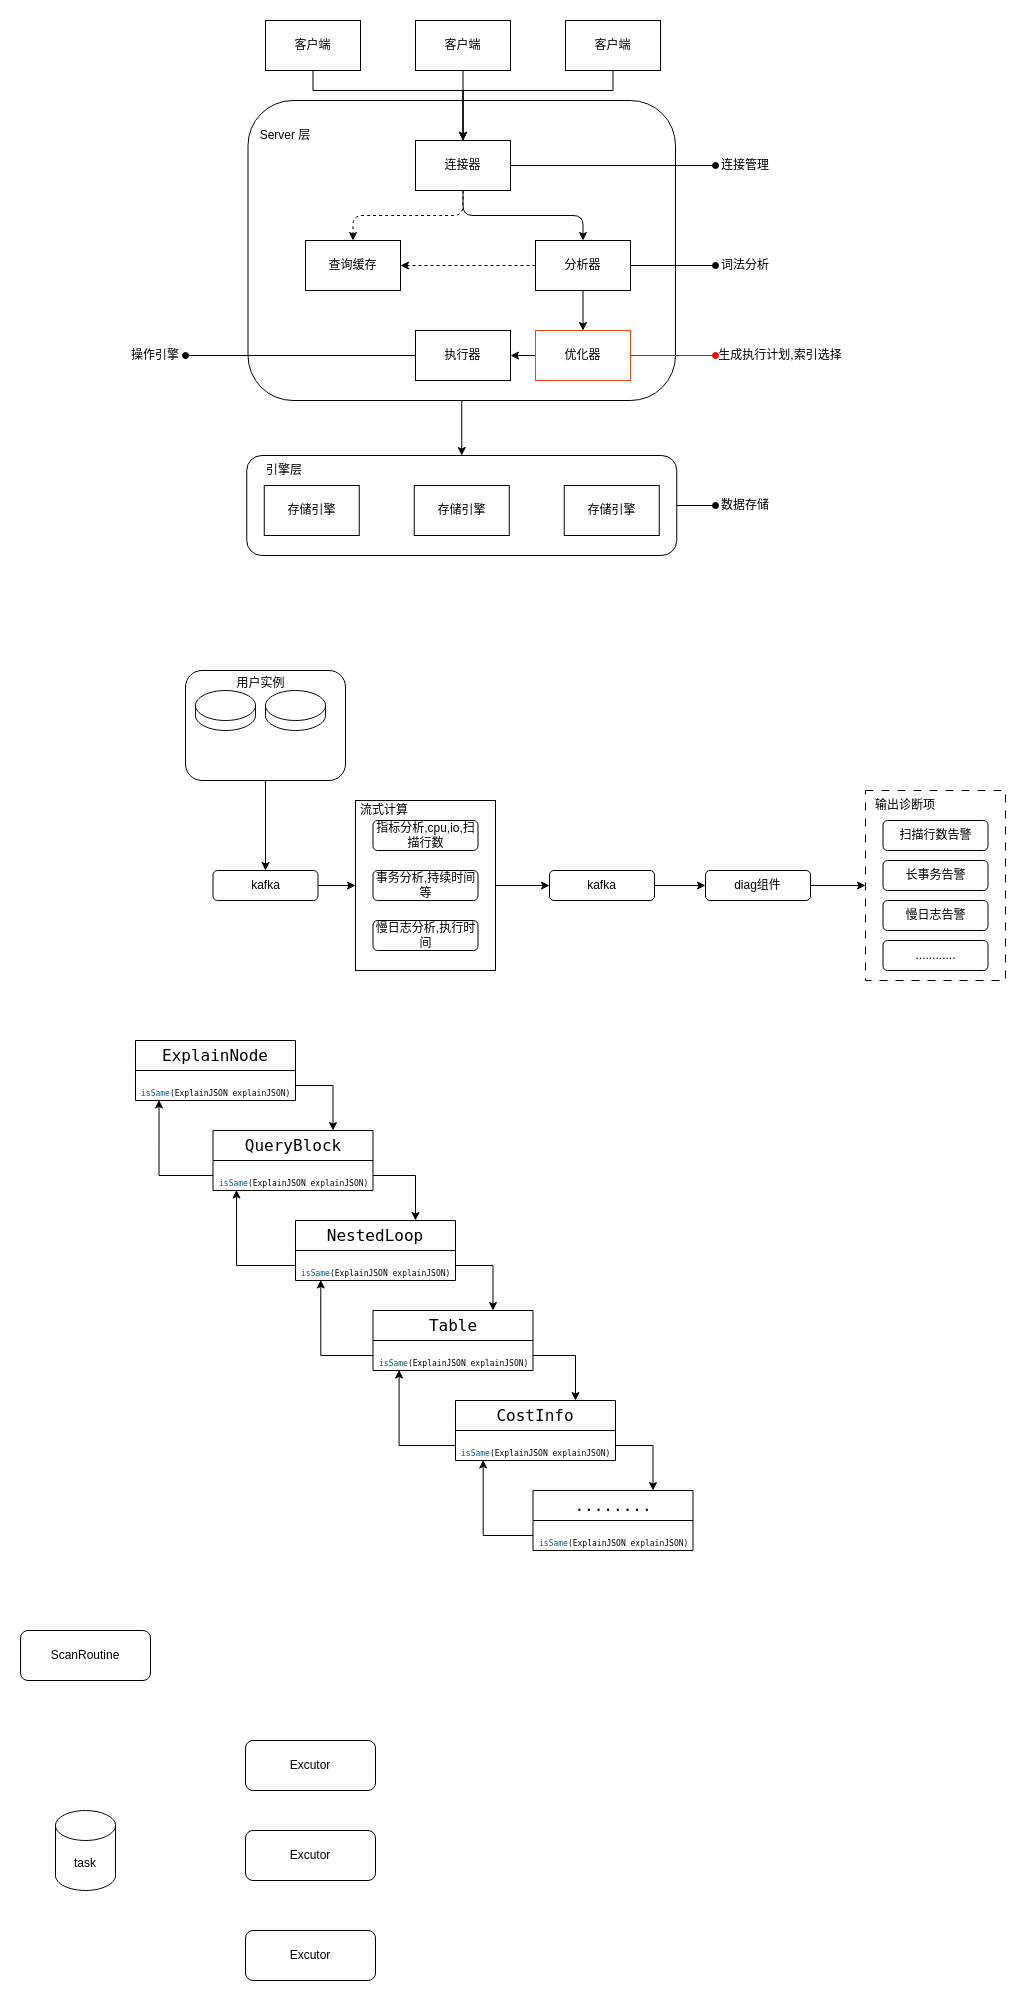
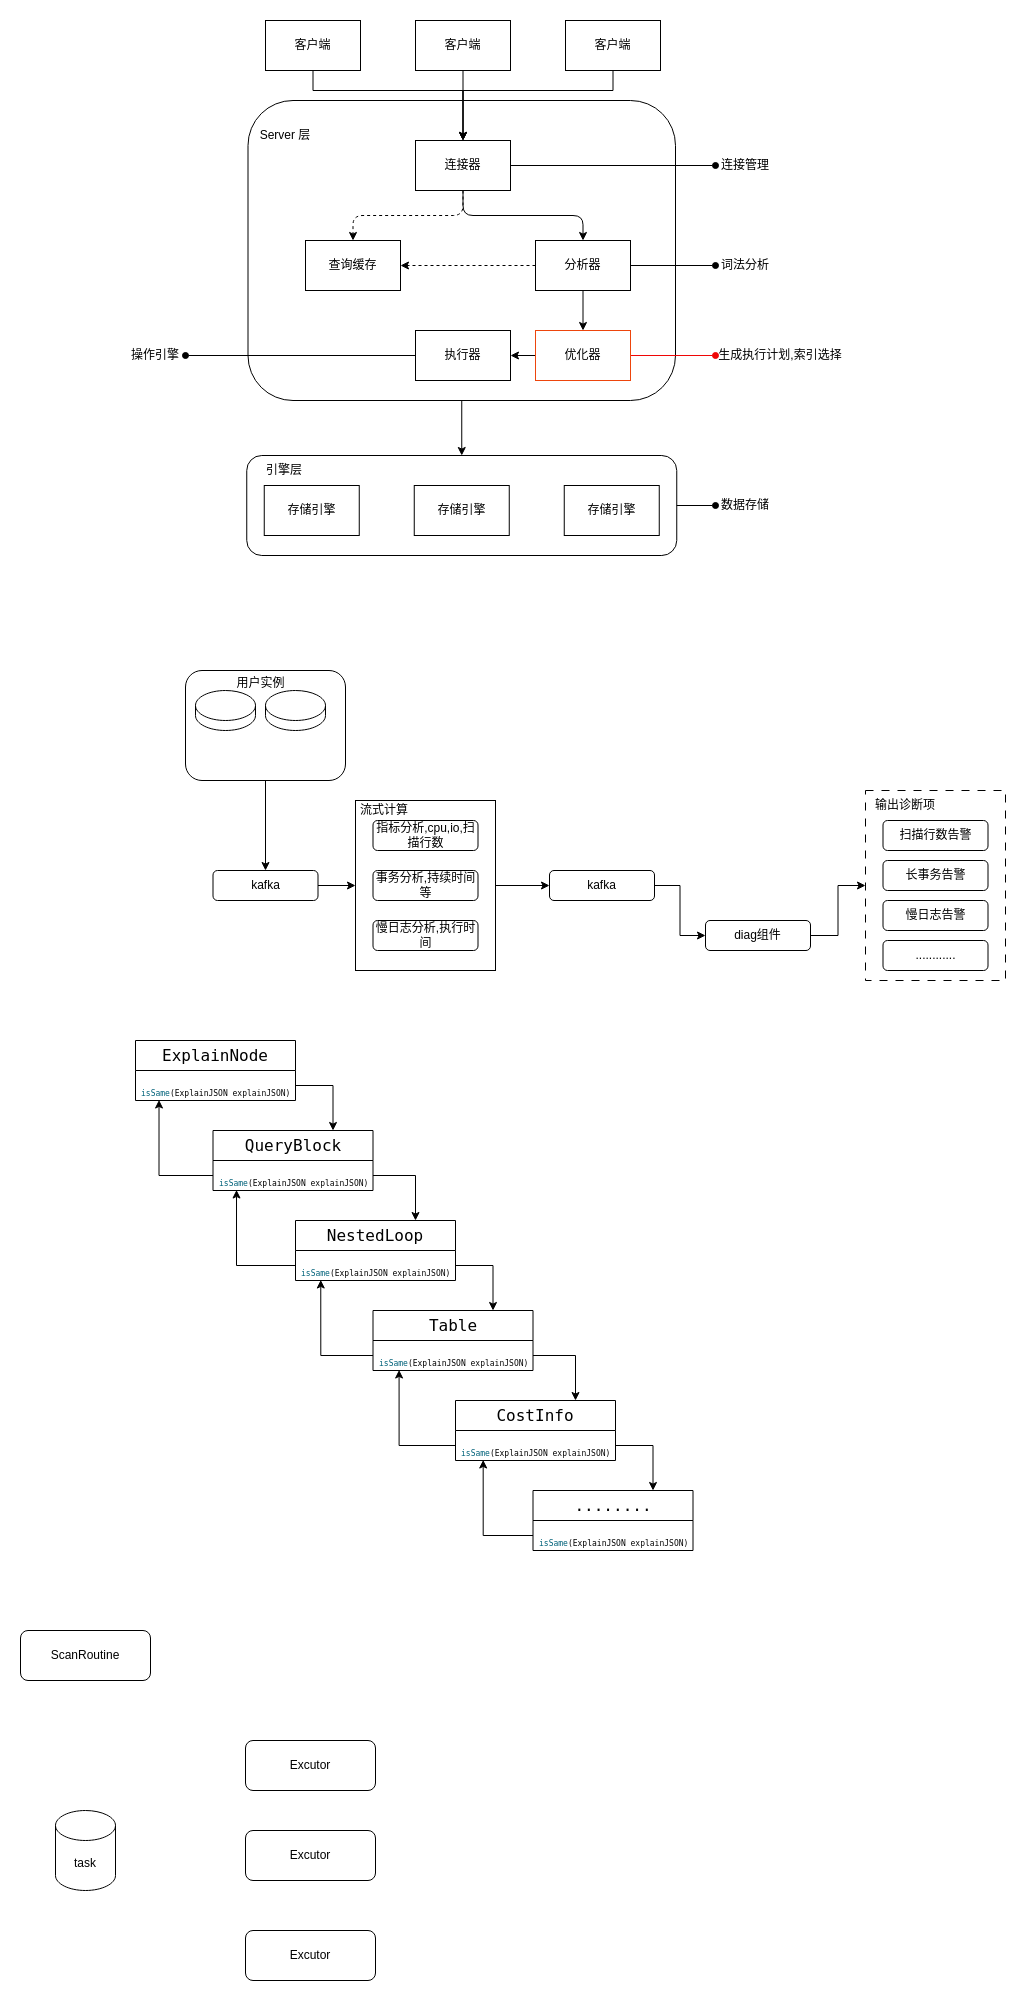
(758, 886) -> (758, 936)
